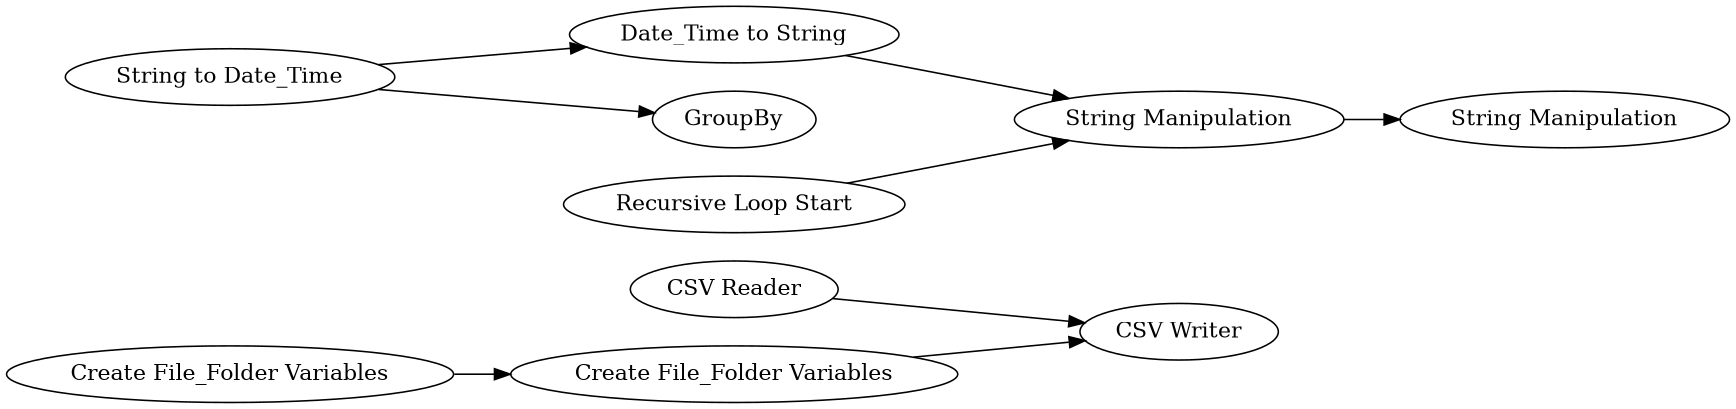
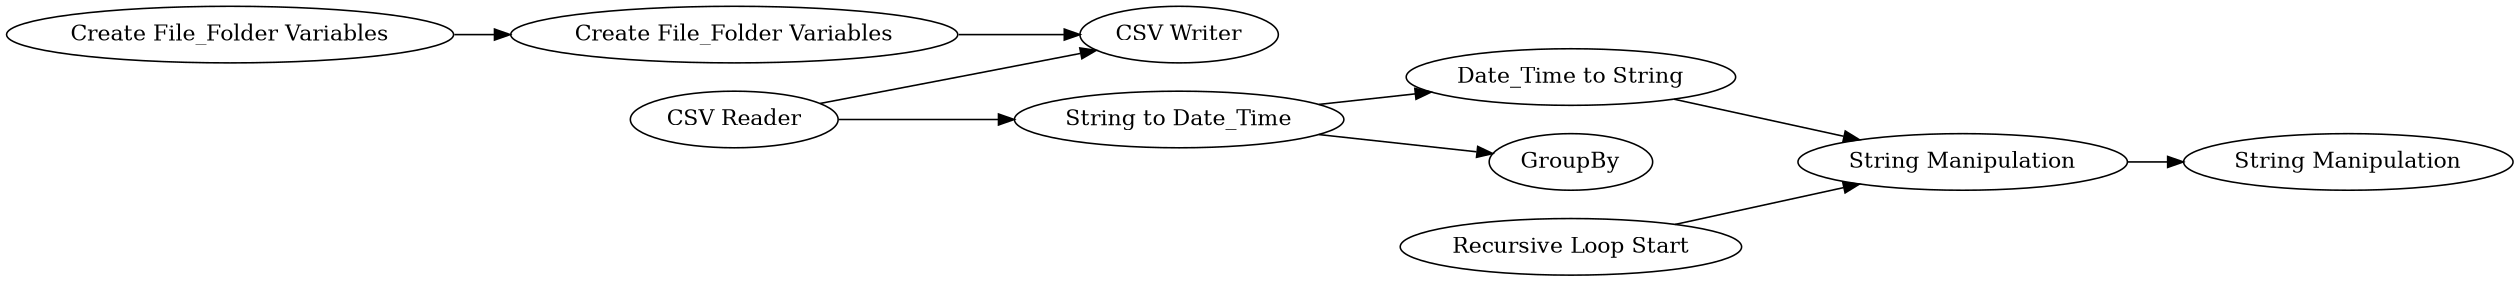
none -> (919, 119)
